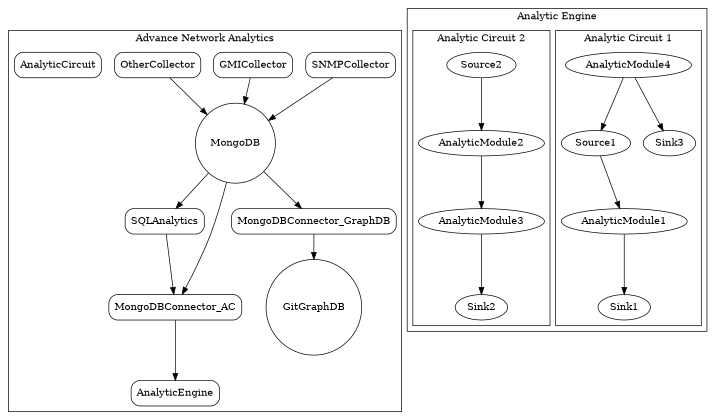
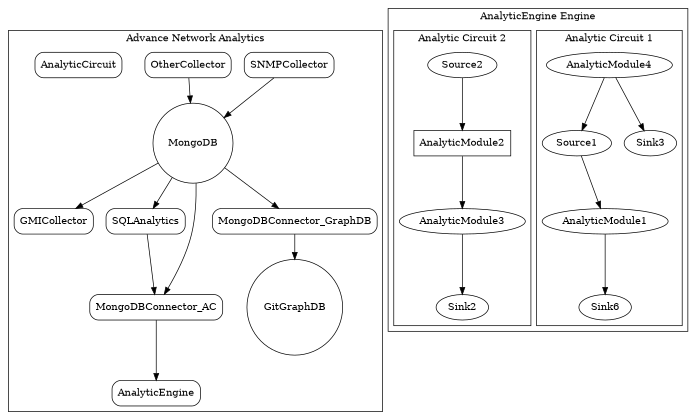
(557, 17) -> (538, 17)
(248, 88) -> (120, 184)
(481, 143) -> (462, 143)
(624, 307) -> (605, 307)
